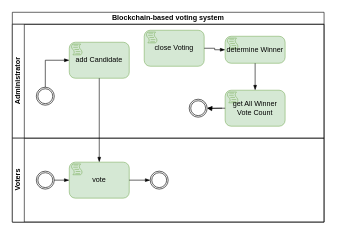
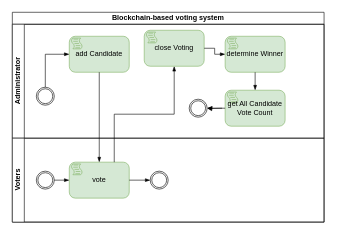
(255, 50) -> (255, 54)
(99, 60) -> (99, 54)
(255, 108) -> (255, 108)
none -> (114, 114)
